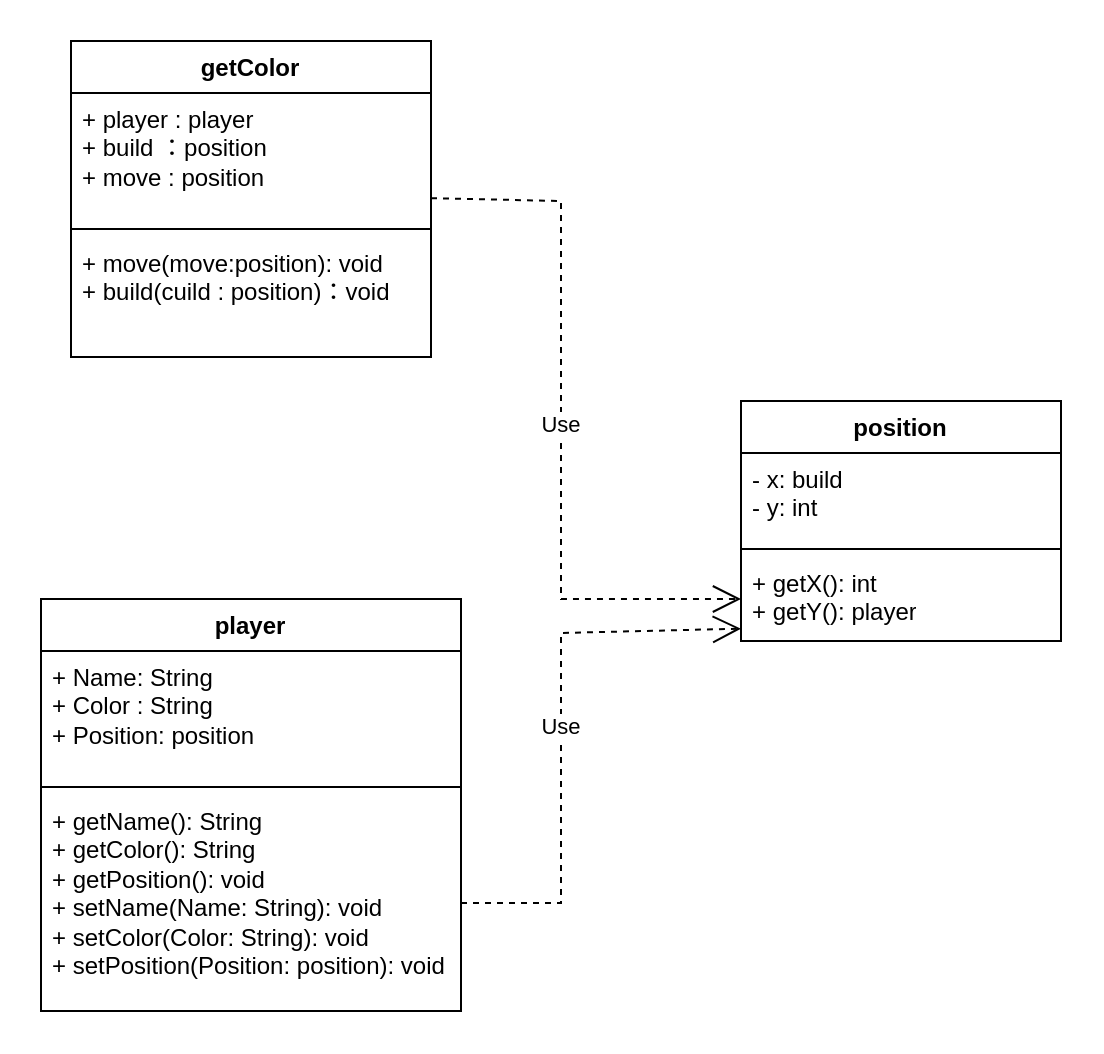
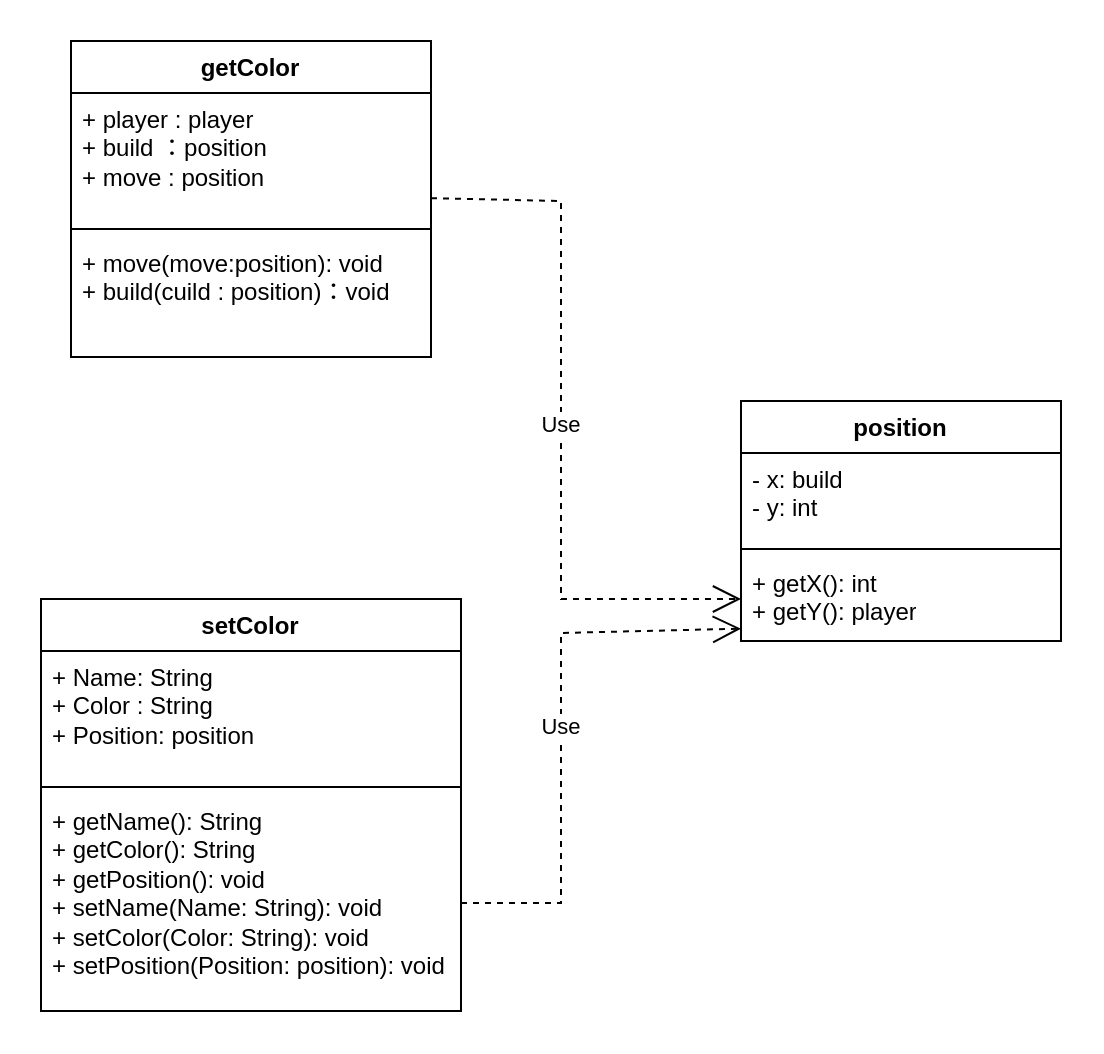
(251, 627) -> (251, 627)
